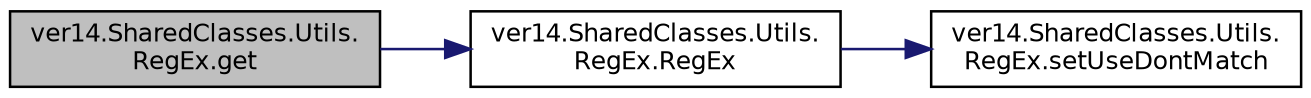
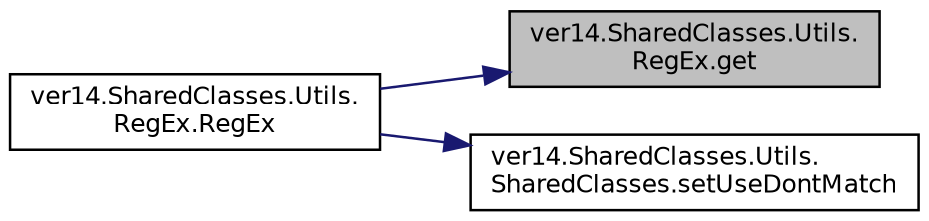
(413, 49) -> (432, 82)
(1116, 49) -> (695, 172)
